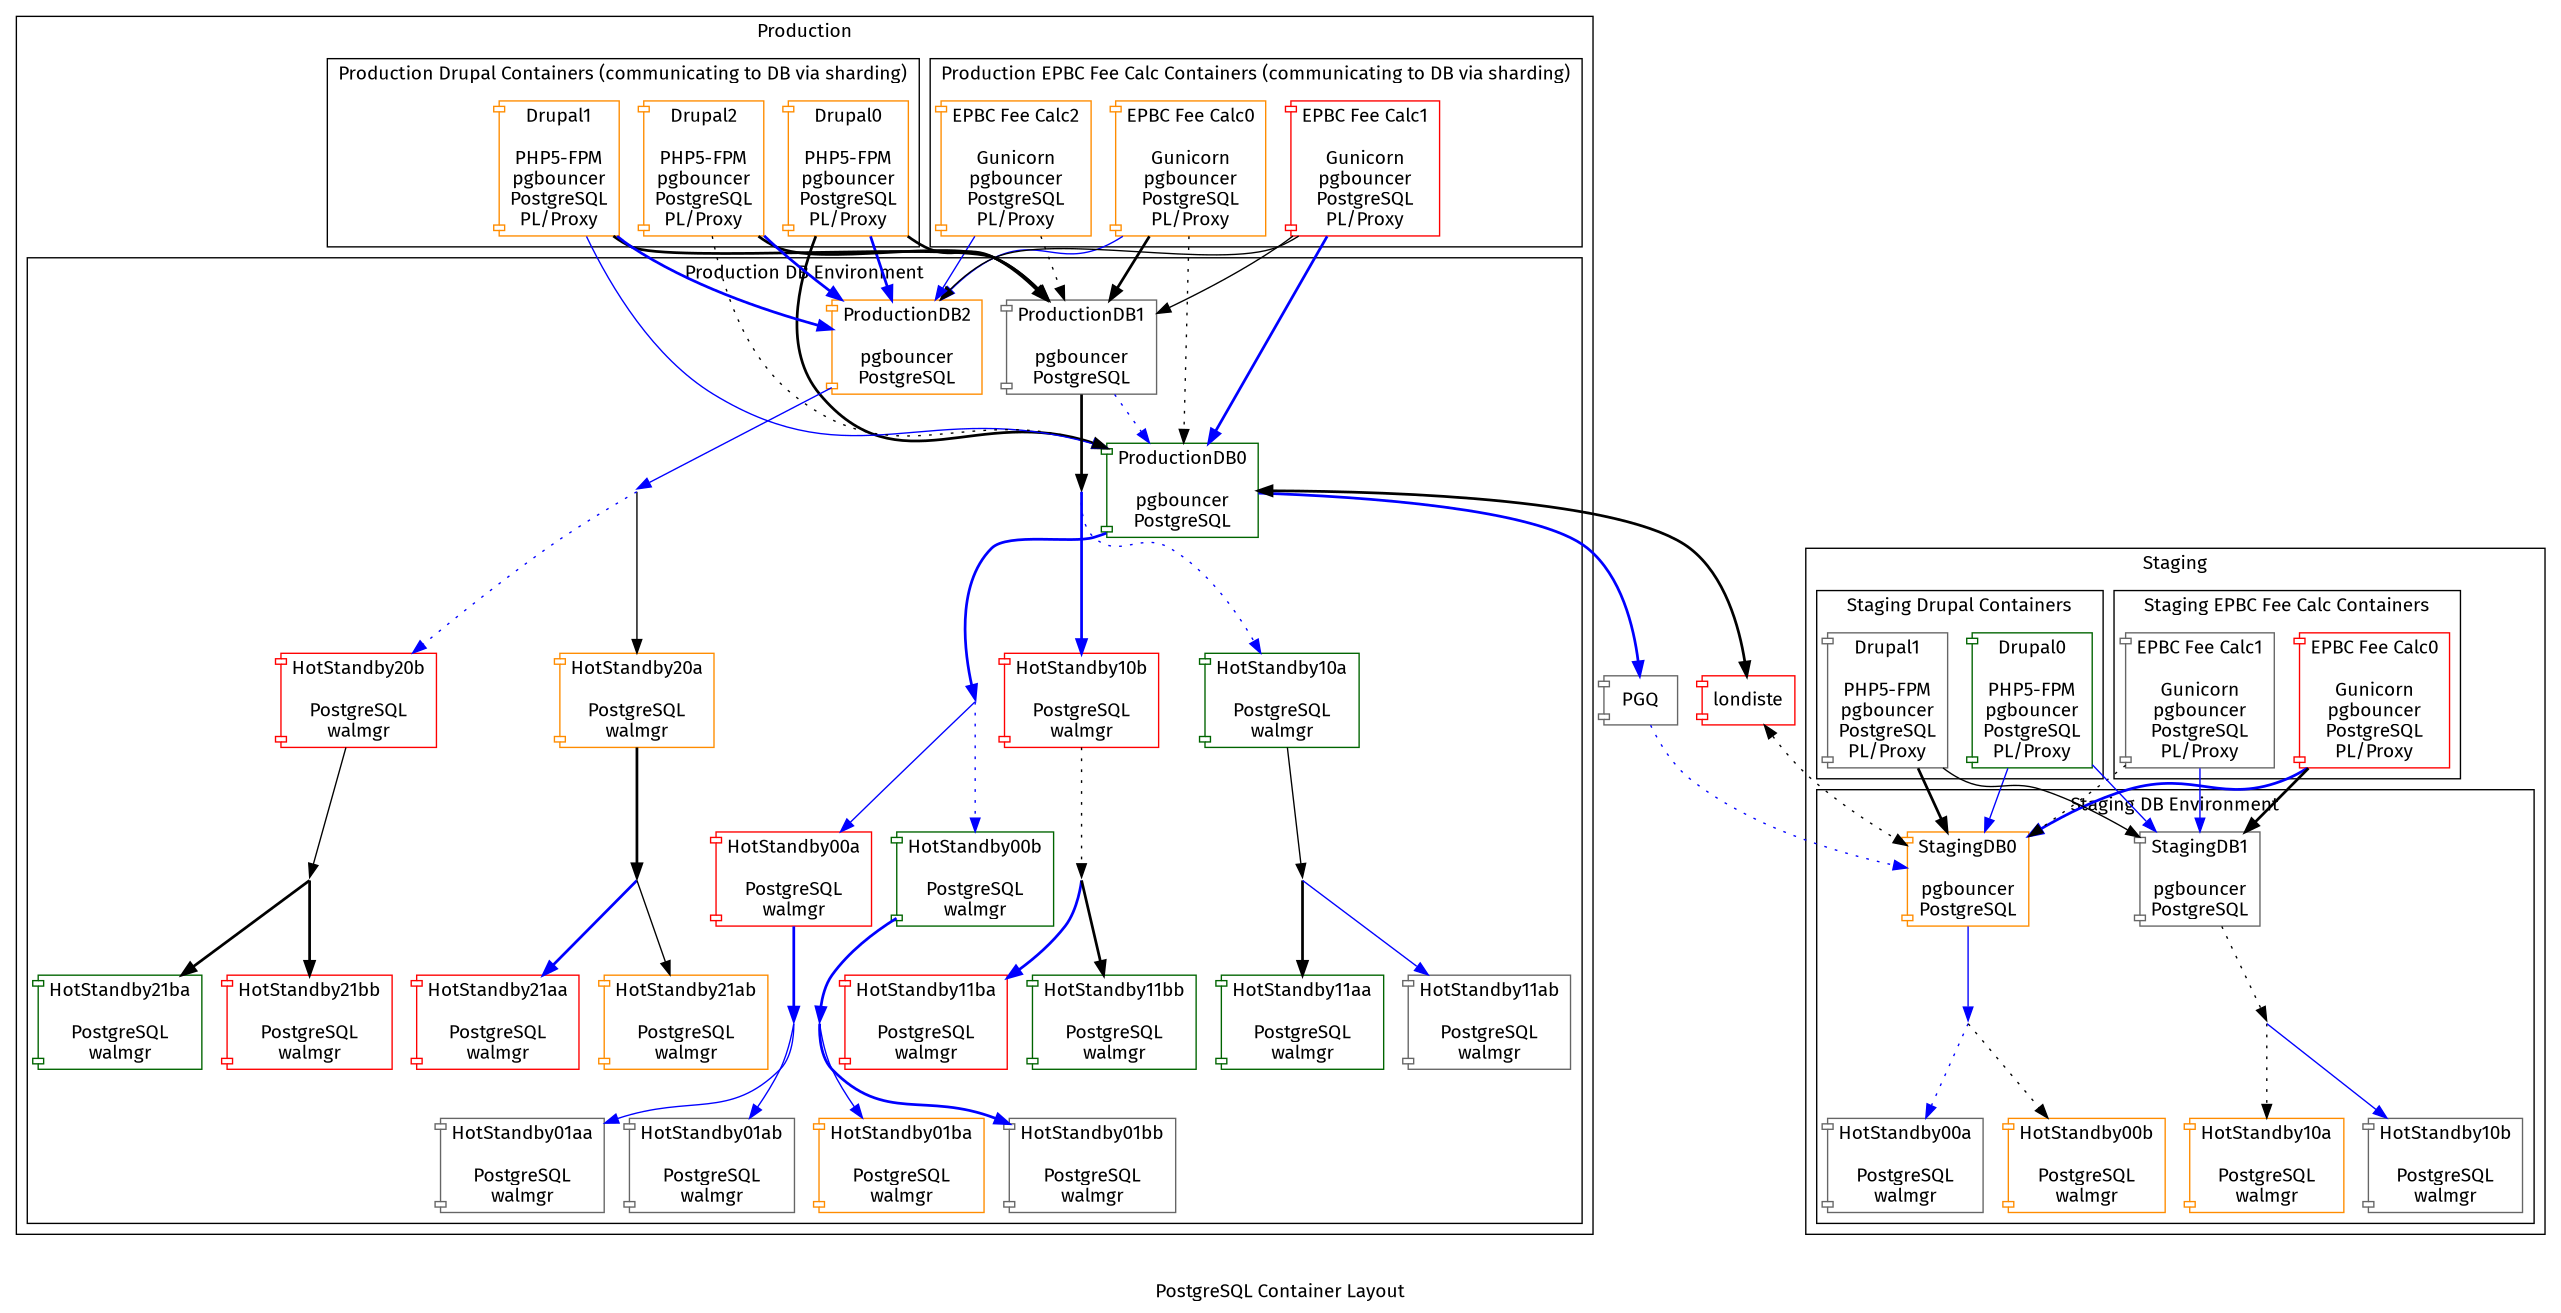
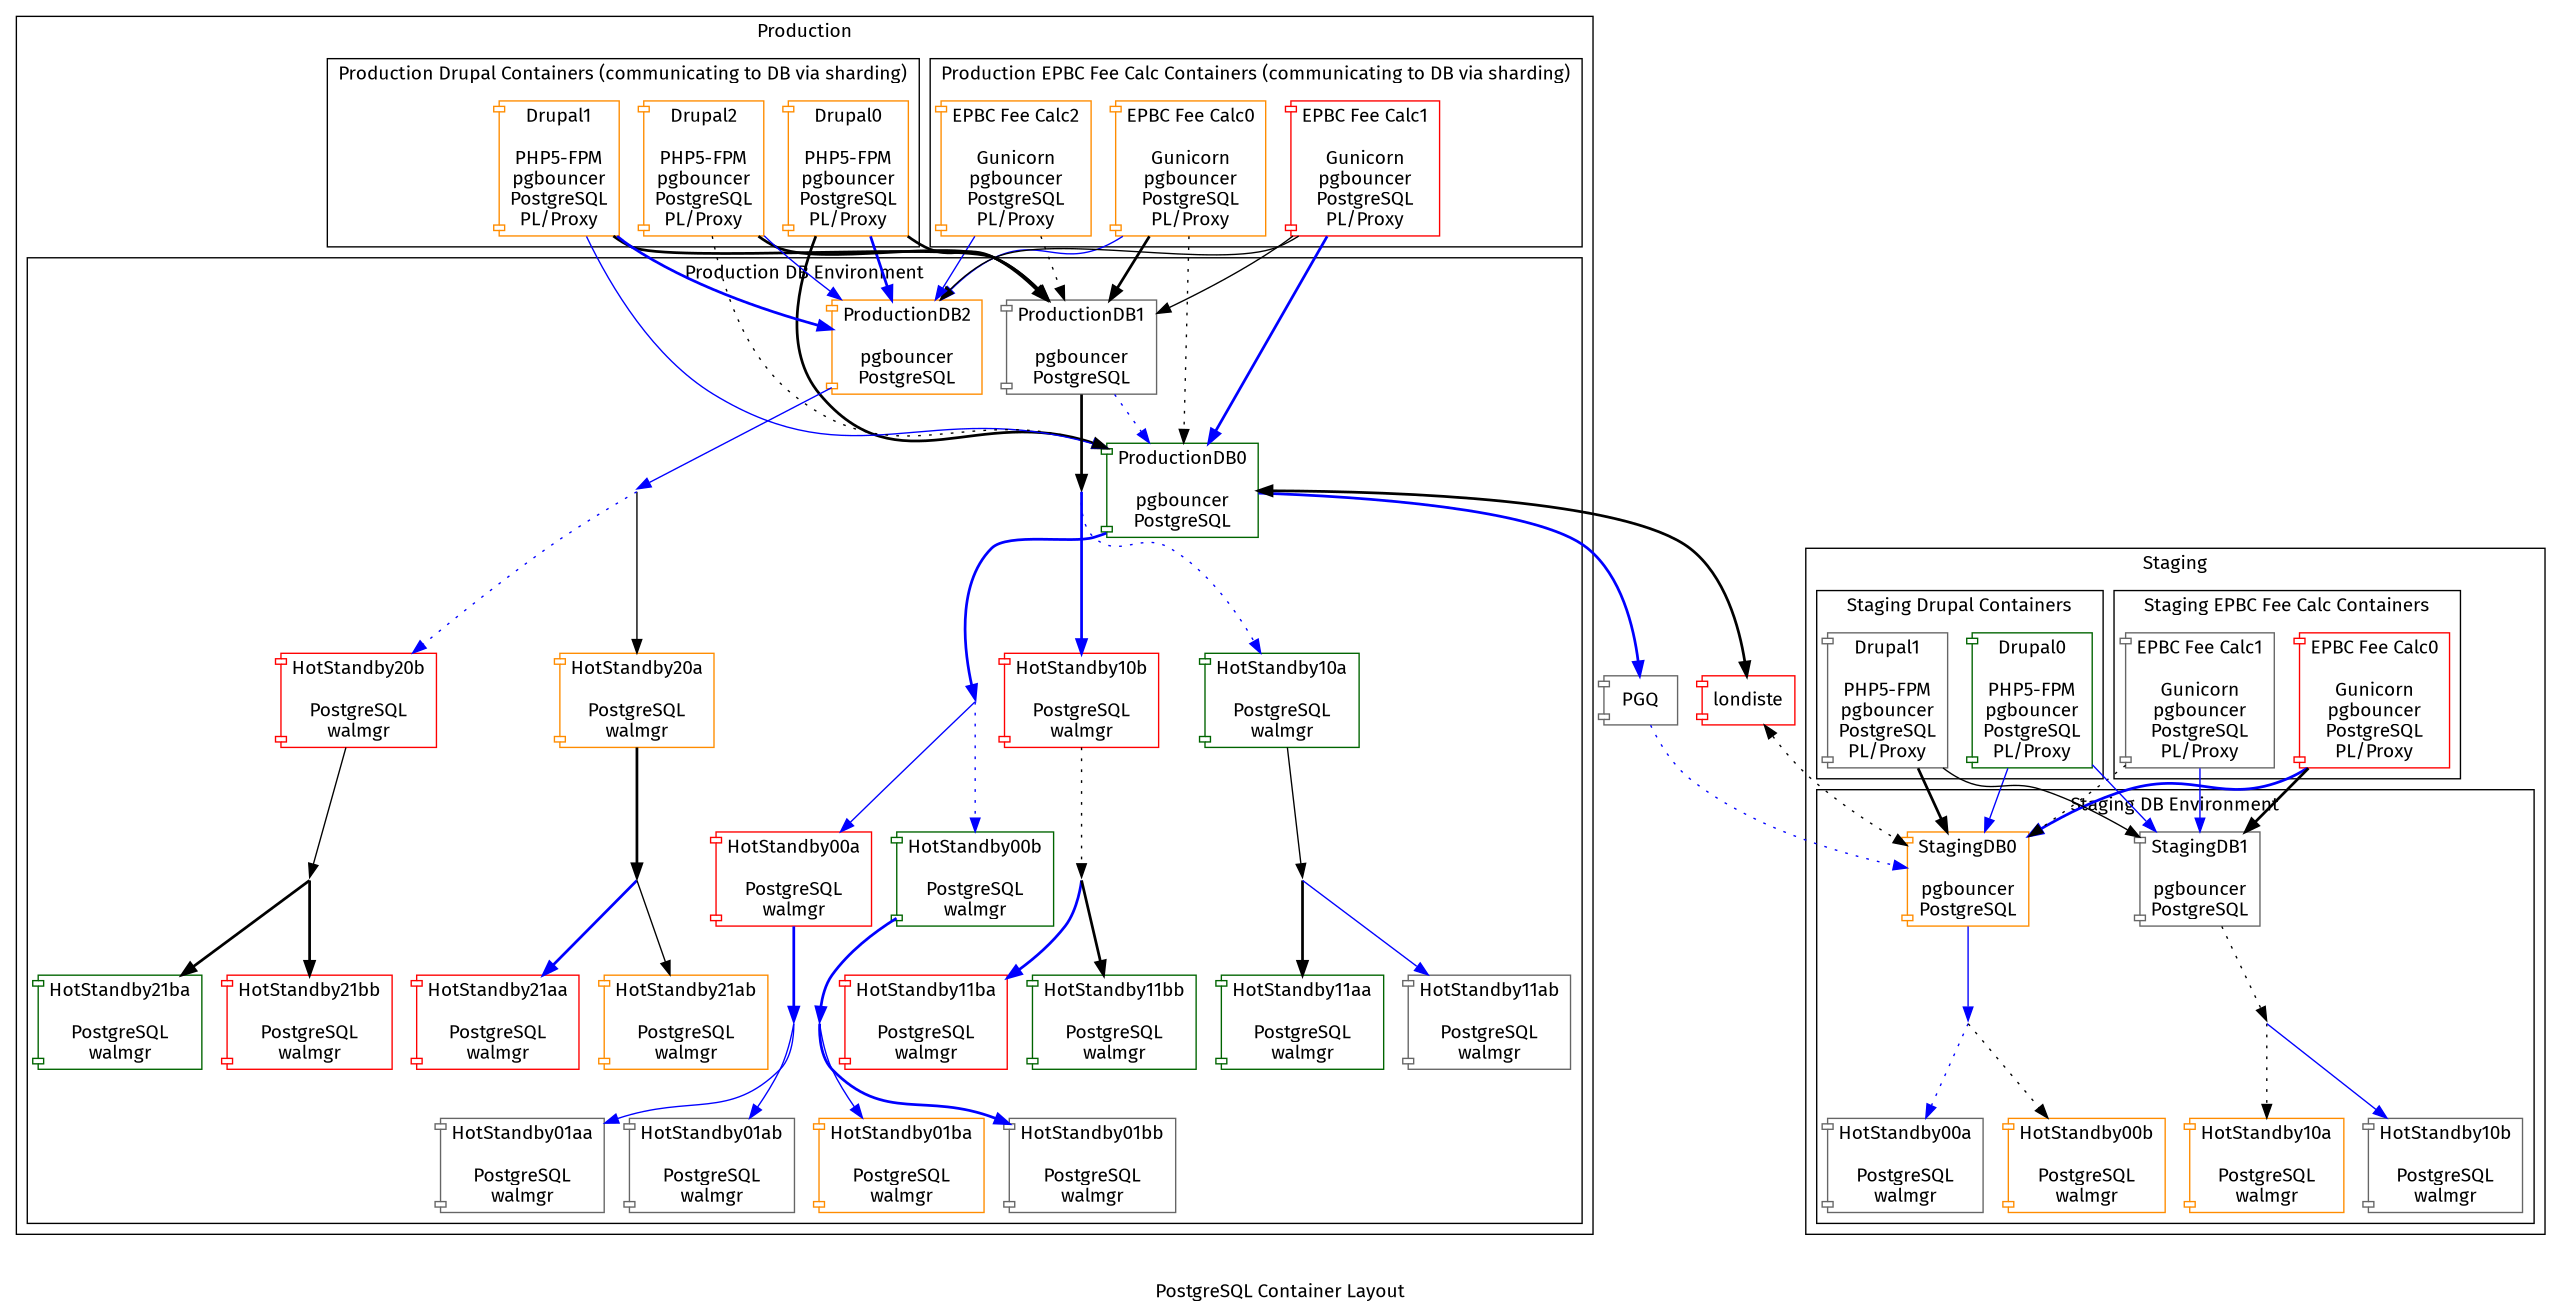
(813, 278) -> (813, 278)
